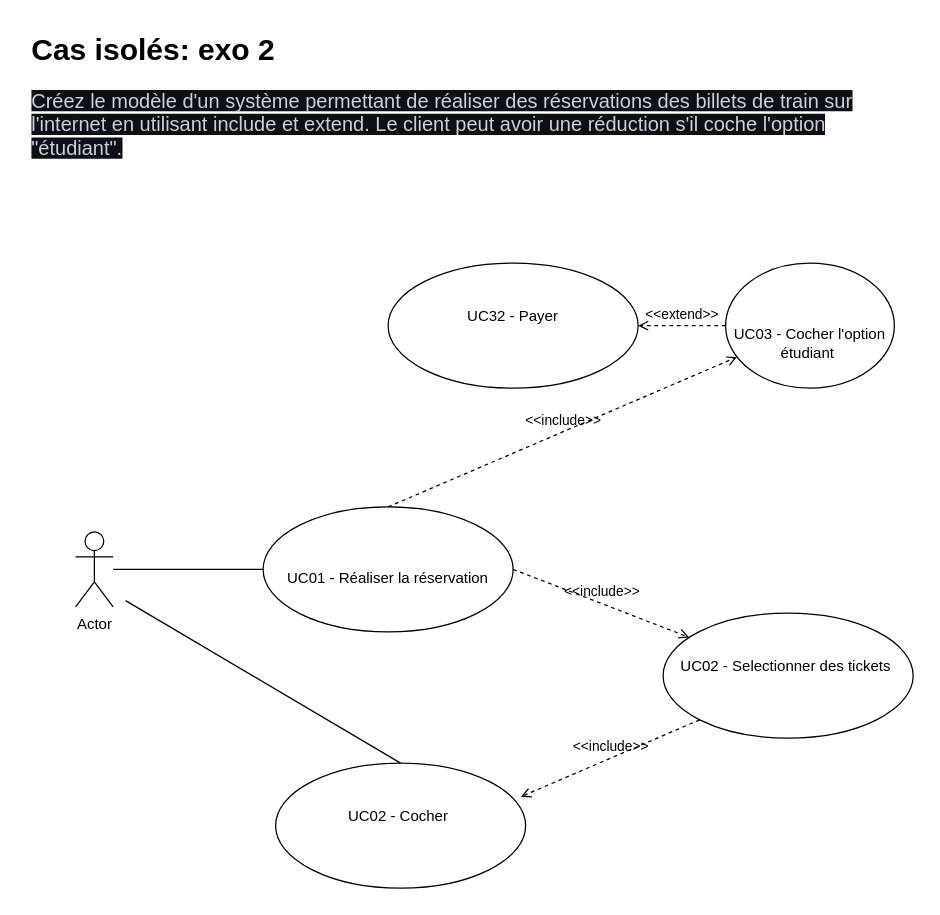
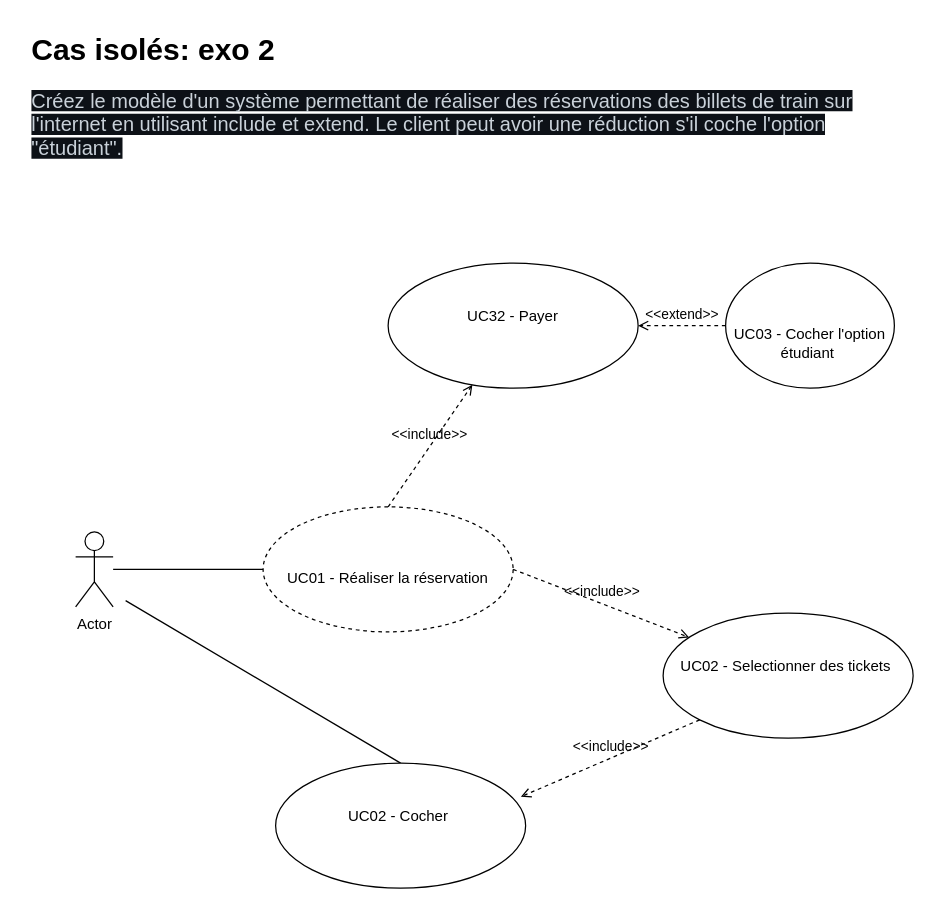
(561, 433) -> (429, 447)
(388, 569) -> (388, 569)
